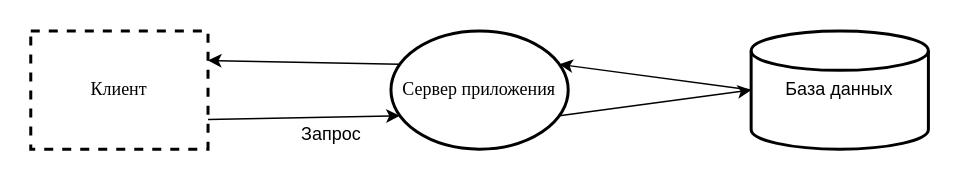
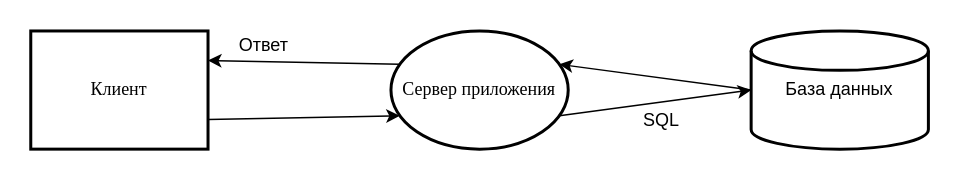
none -> (263, 46)
(119, 90) -> (119, 90)
none -> (661, 121)
(331, 134) -> none
